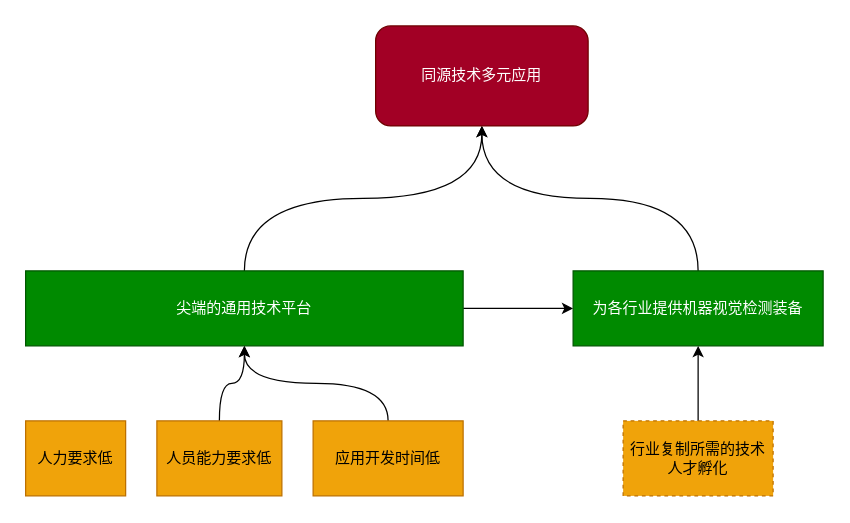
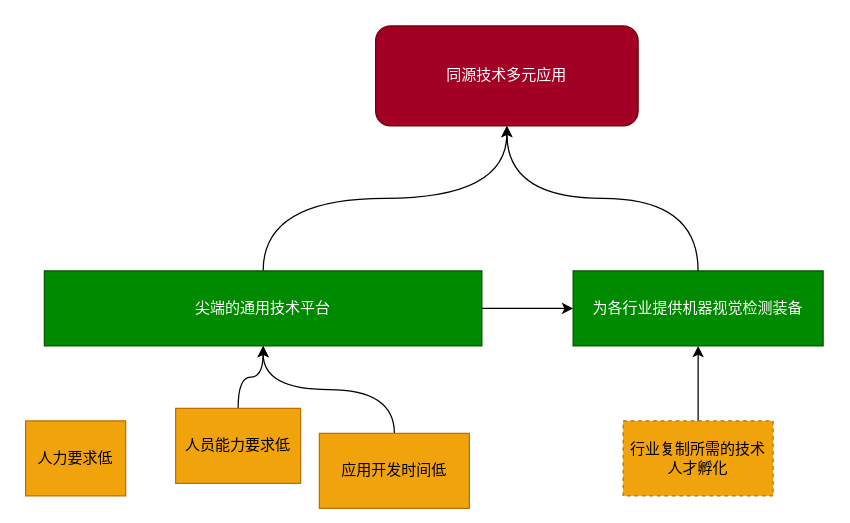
(482, 76) -> (507, 76)
(244, 308) -> (263, 308)
(219, 458) -> (238, 446)
(388, 458) -> (394, 471)
